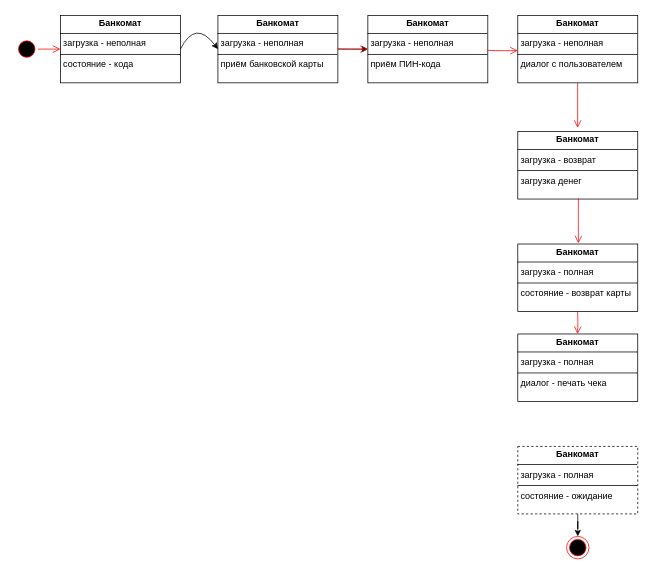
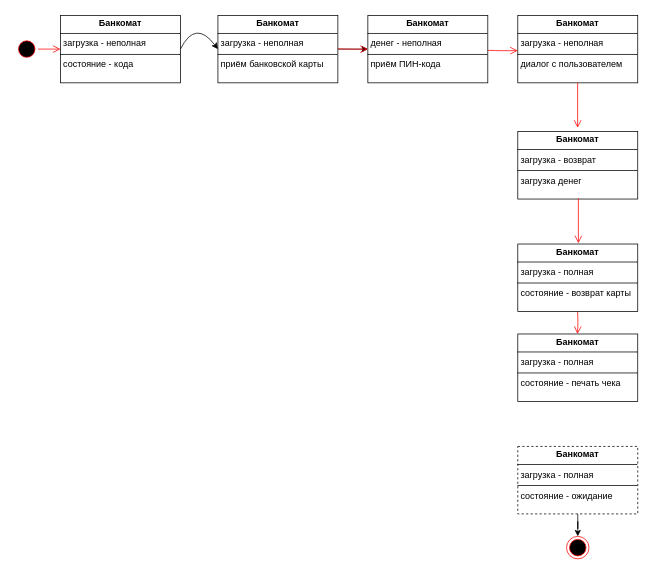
(413, 32) -> (406, 32)
(565, 350) -> (572, 350)
